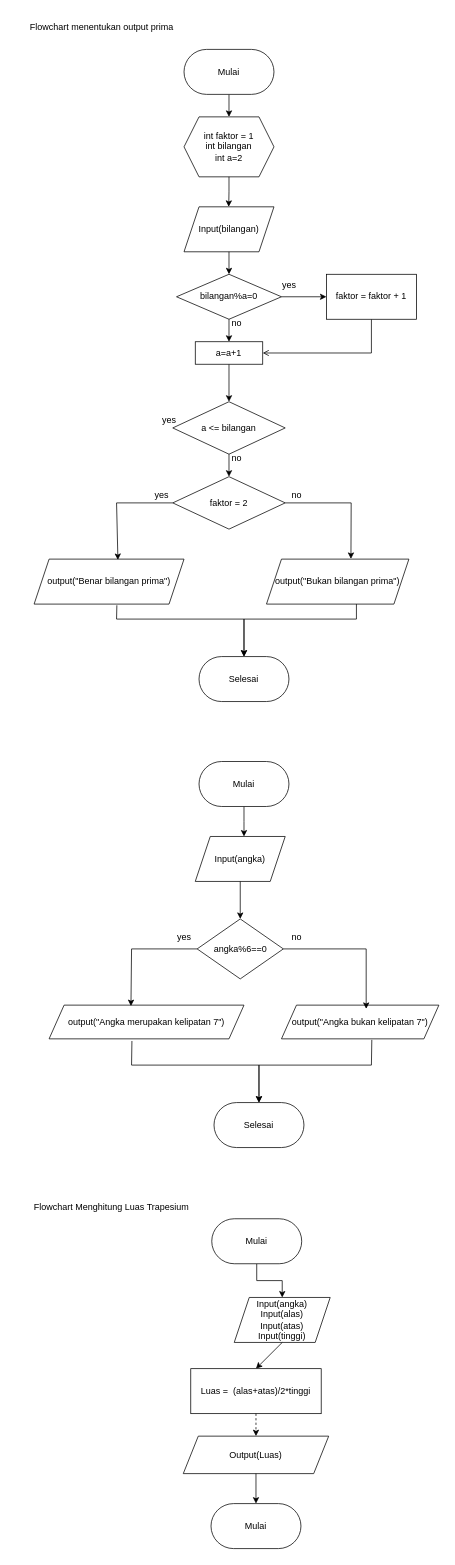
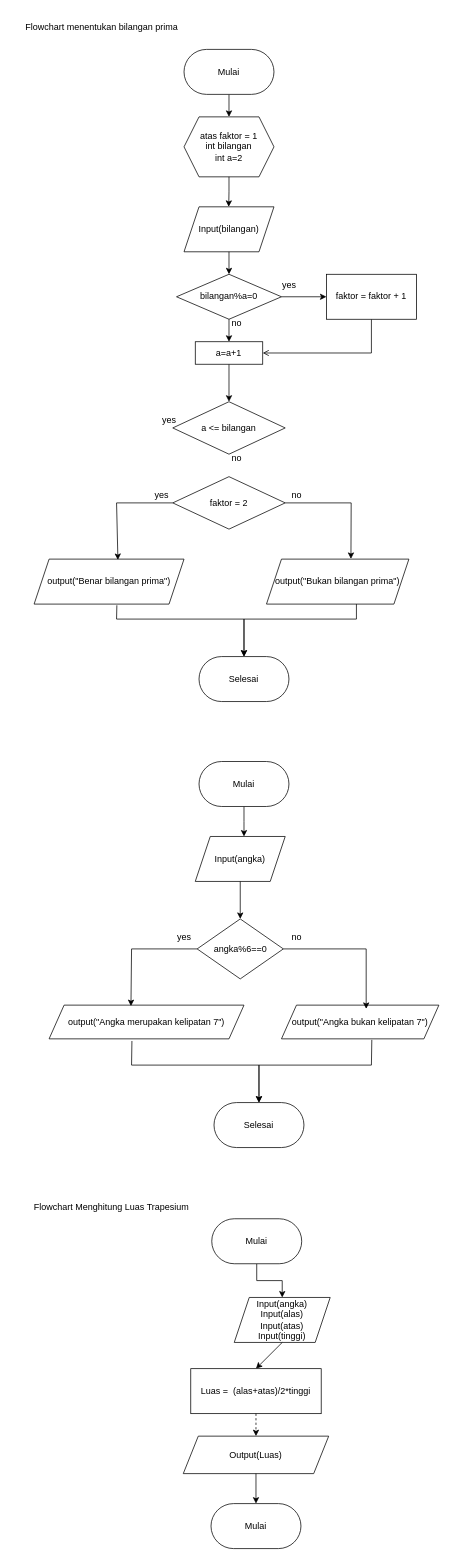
(102, 27) -> (102, 27)
(229, 147) -> (229, 147)
(229, 470) -> none
